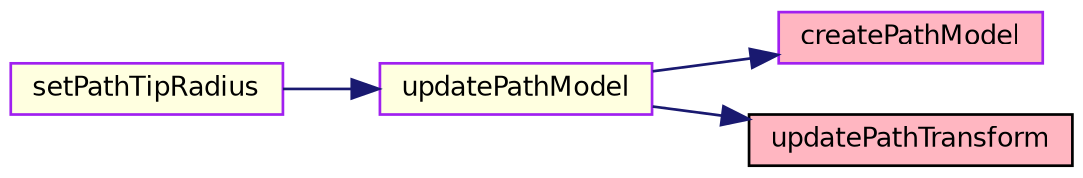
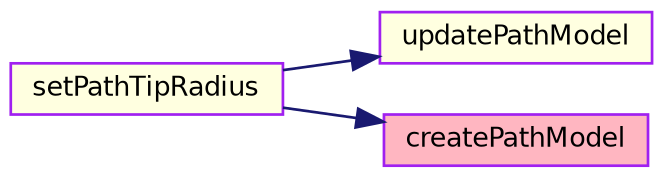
(702, 65) -> (320, 113)
(911, 140) -> none
